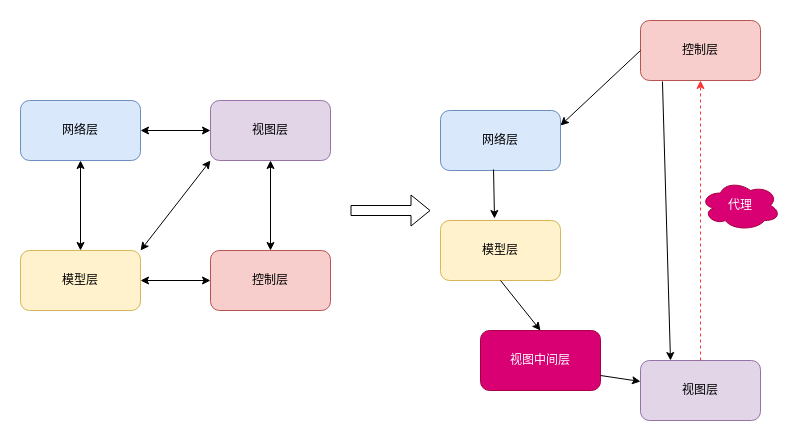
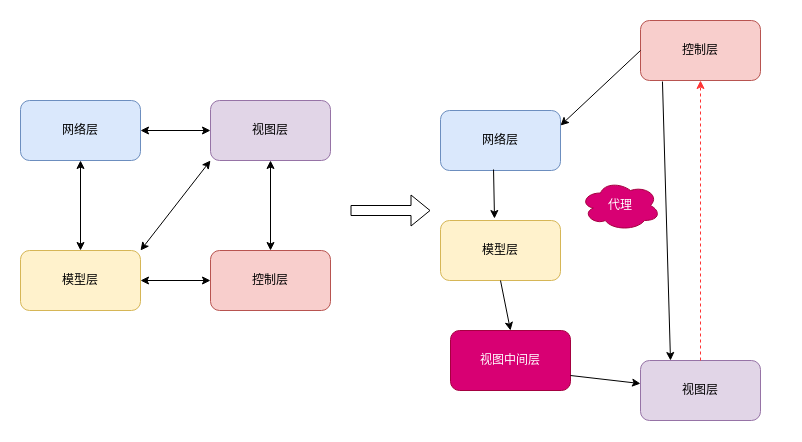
(741, 206) -> (621, 206)
(541, 361) -> (511, 361)
